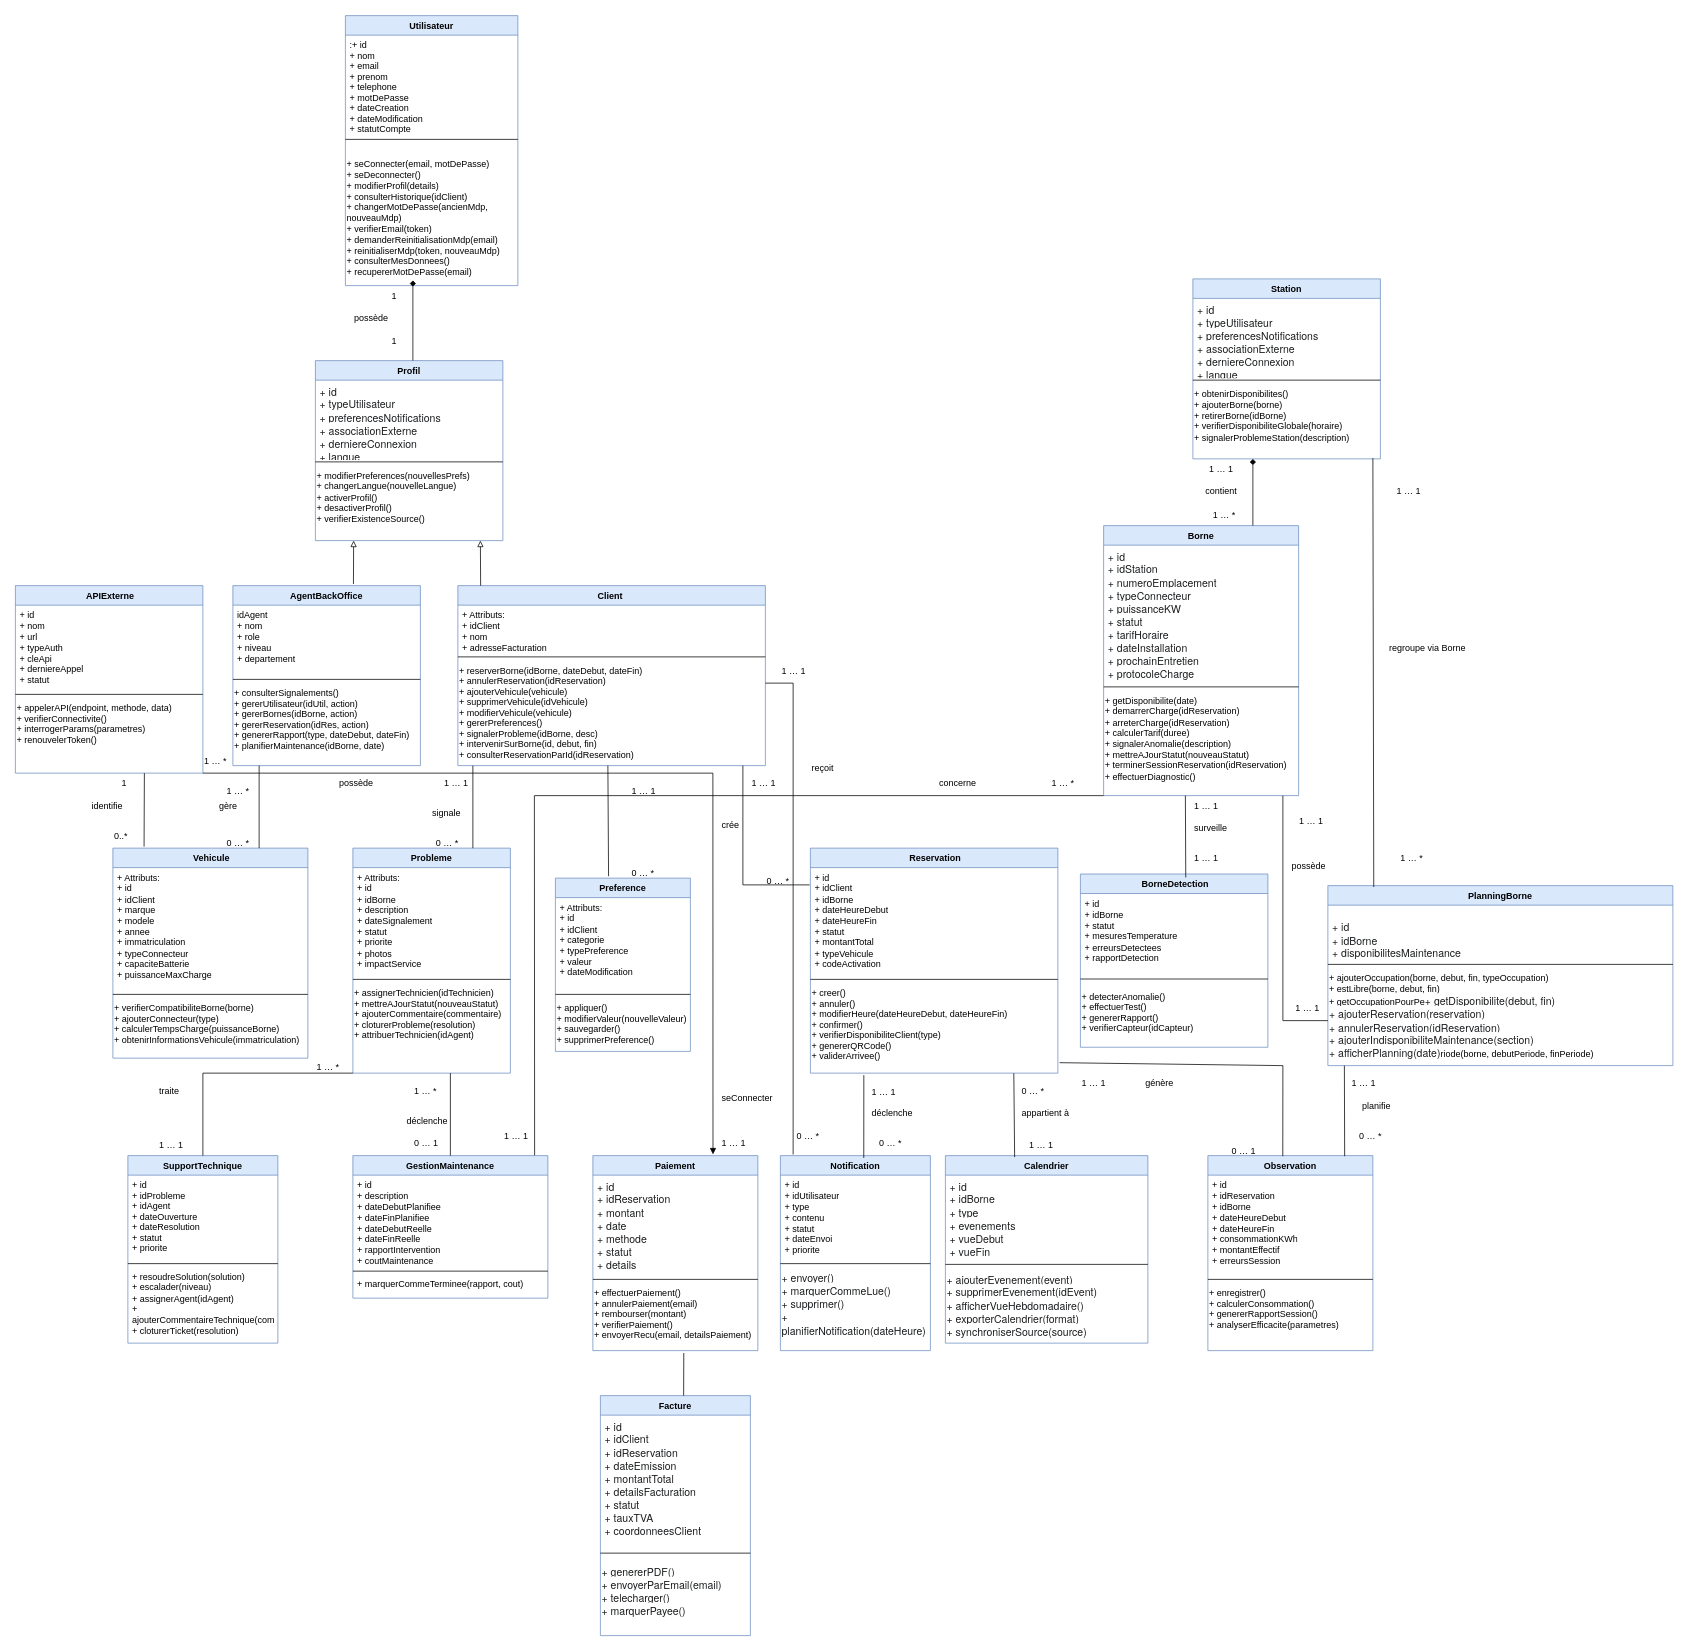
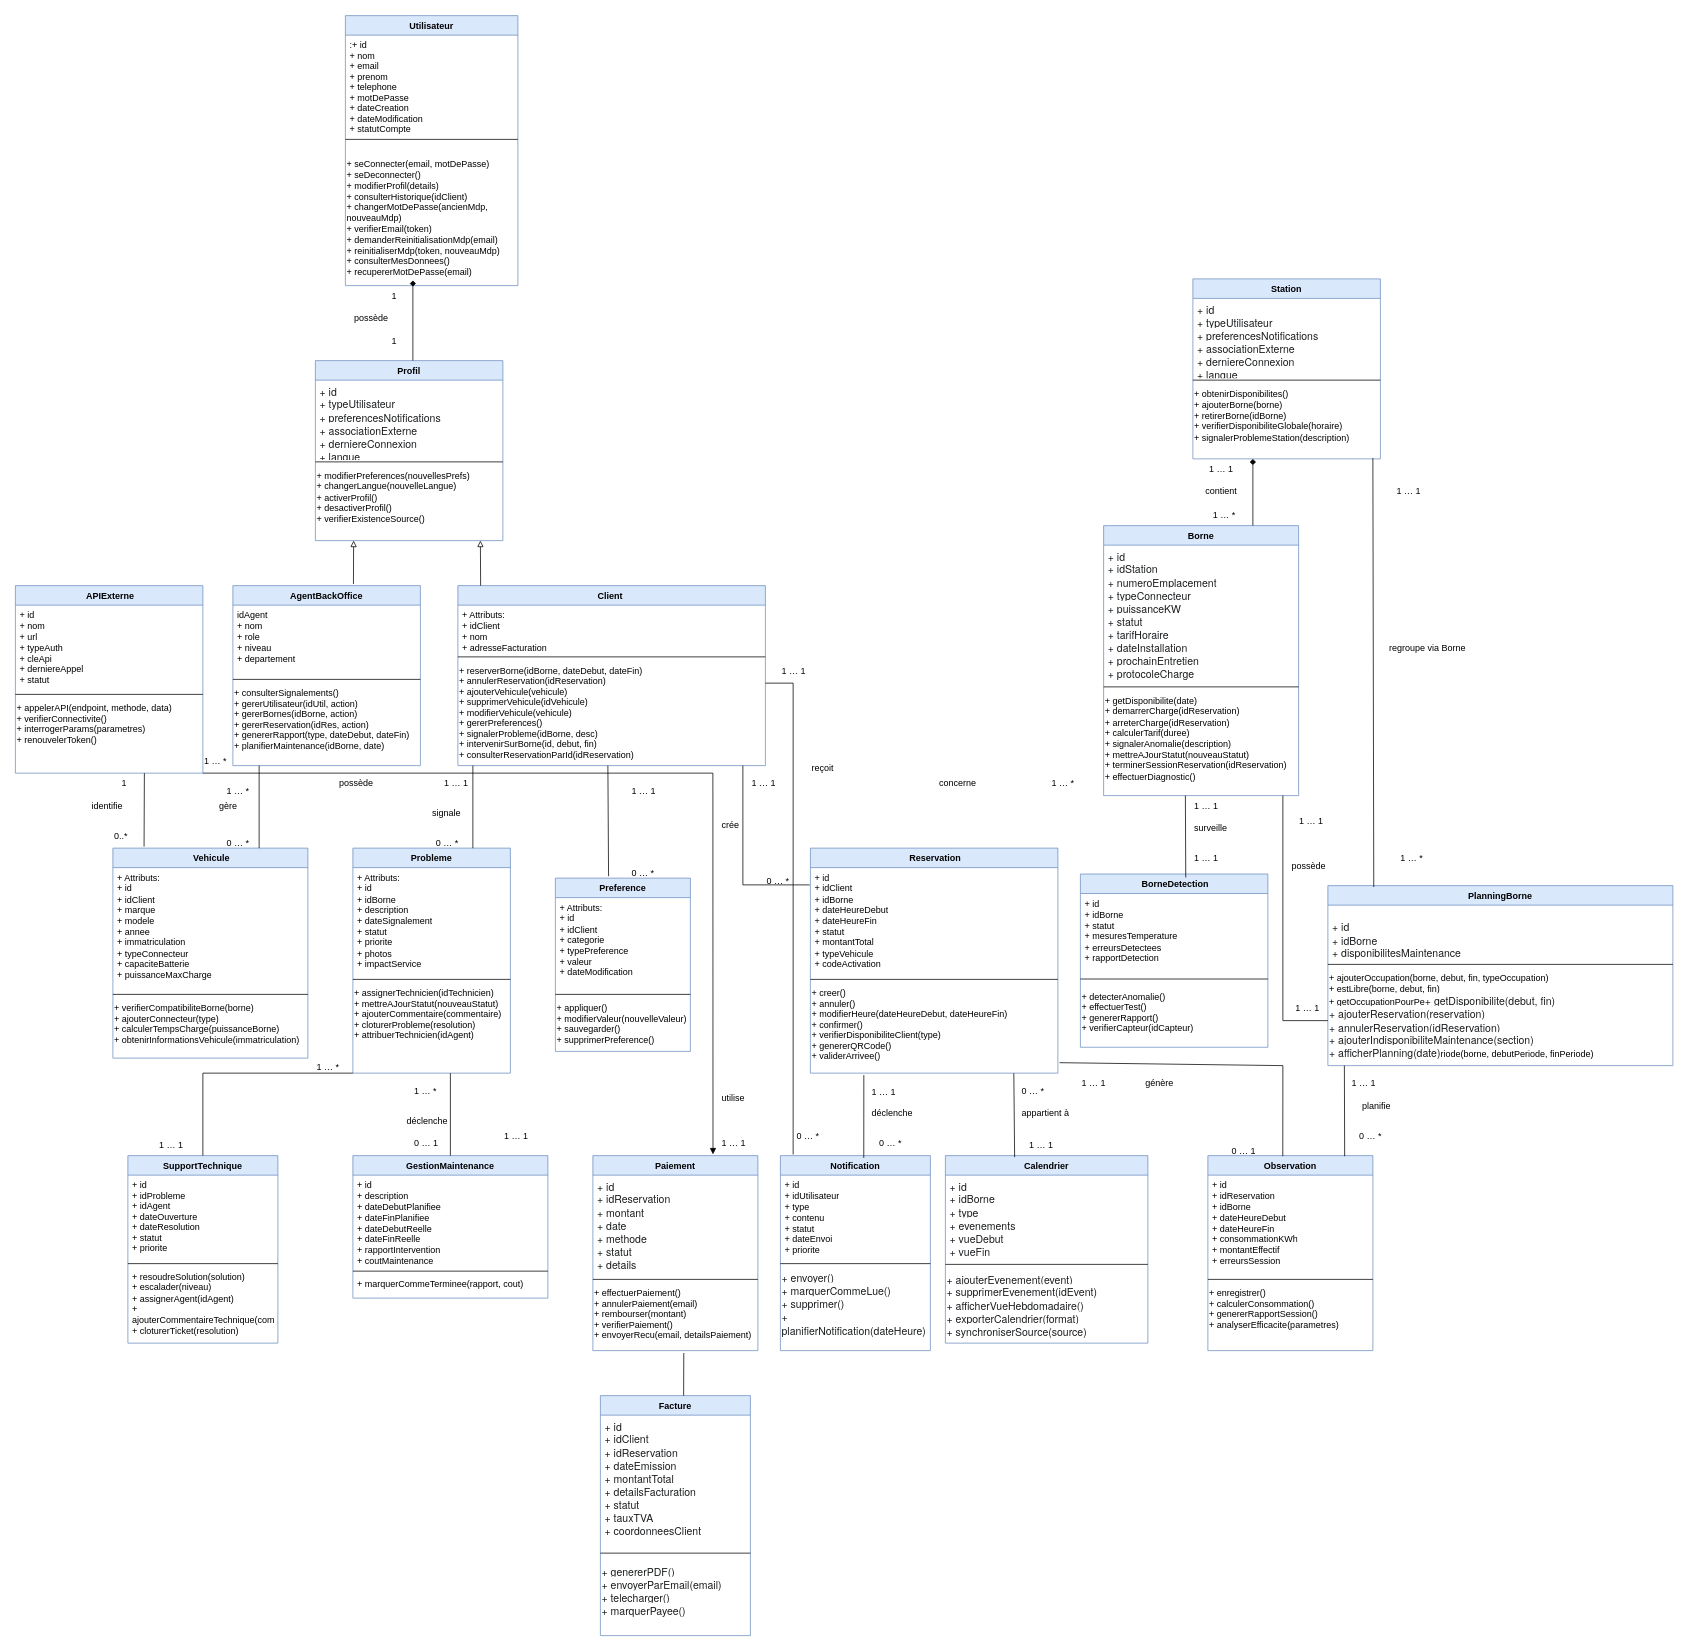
(637, 795) -> none
(180, 1095) -> none
(744, 1104) -> (736, 1099)
